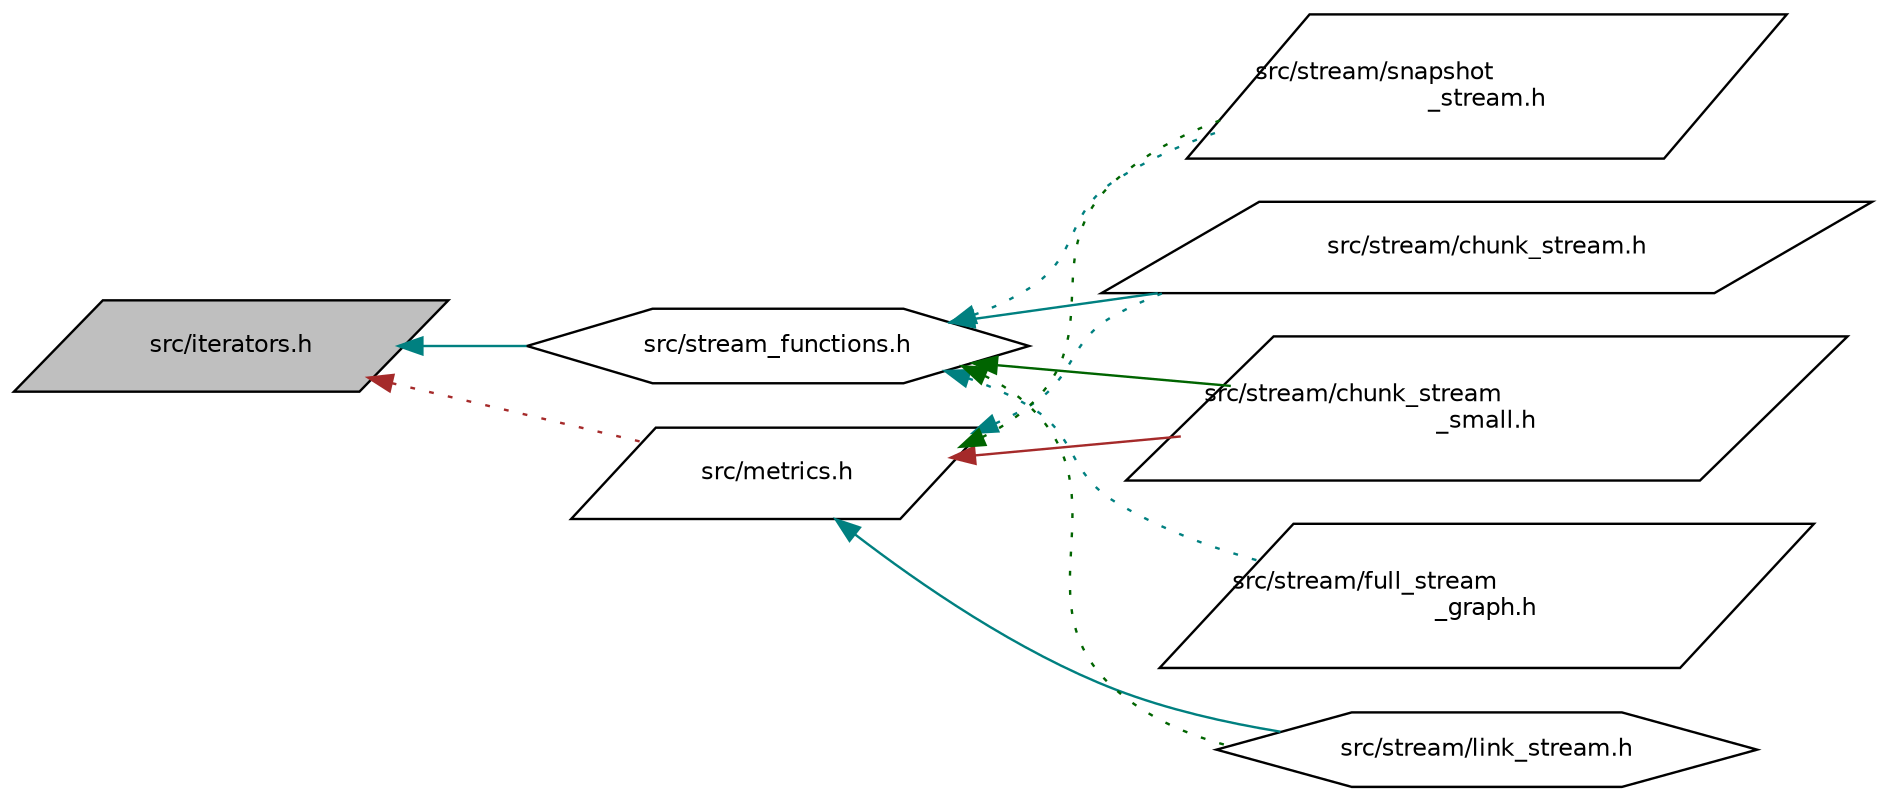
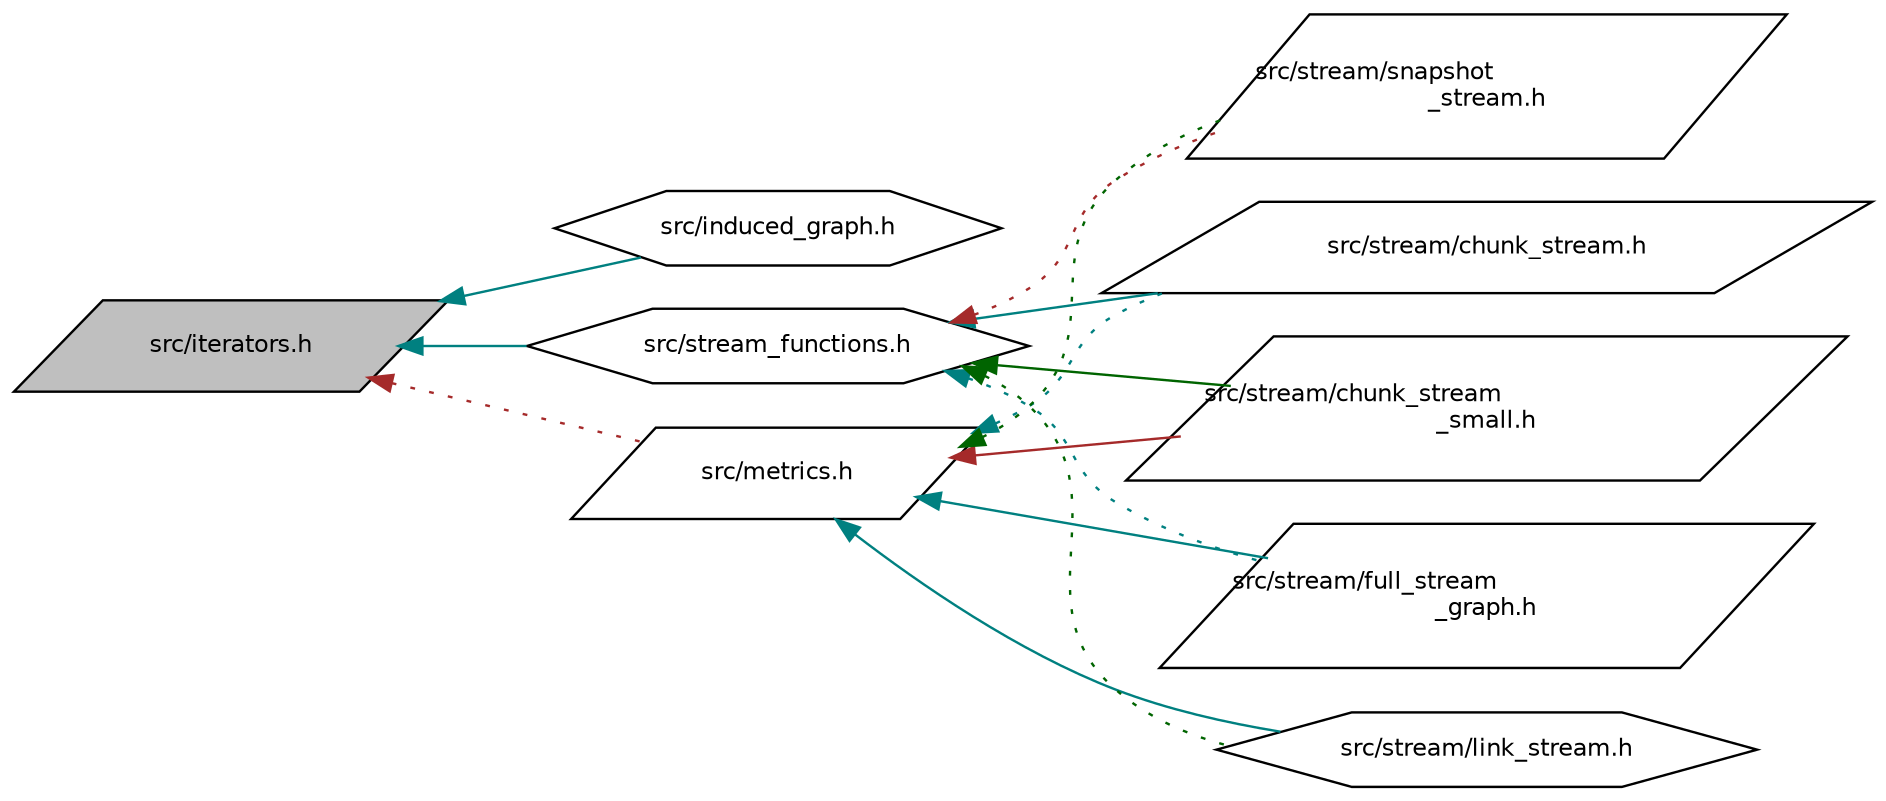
none -> (778, 228)
(1059, 259) -> (1059, 259)
none -> (1104, 530)
